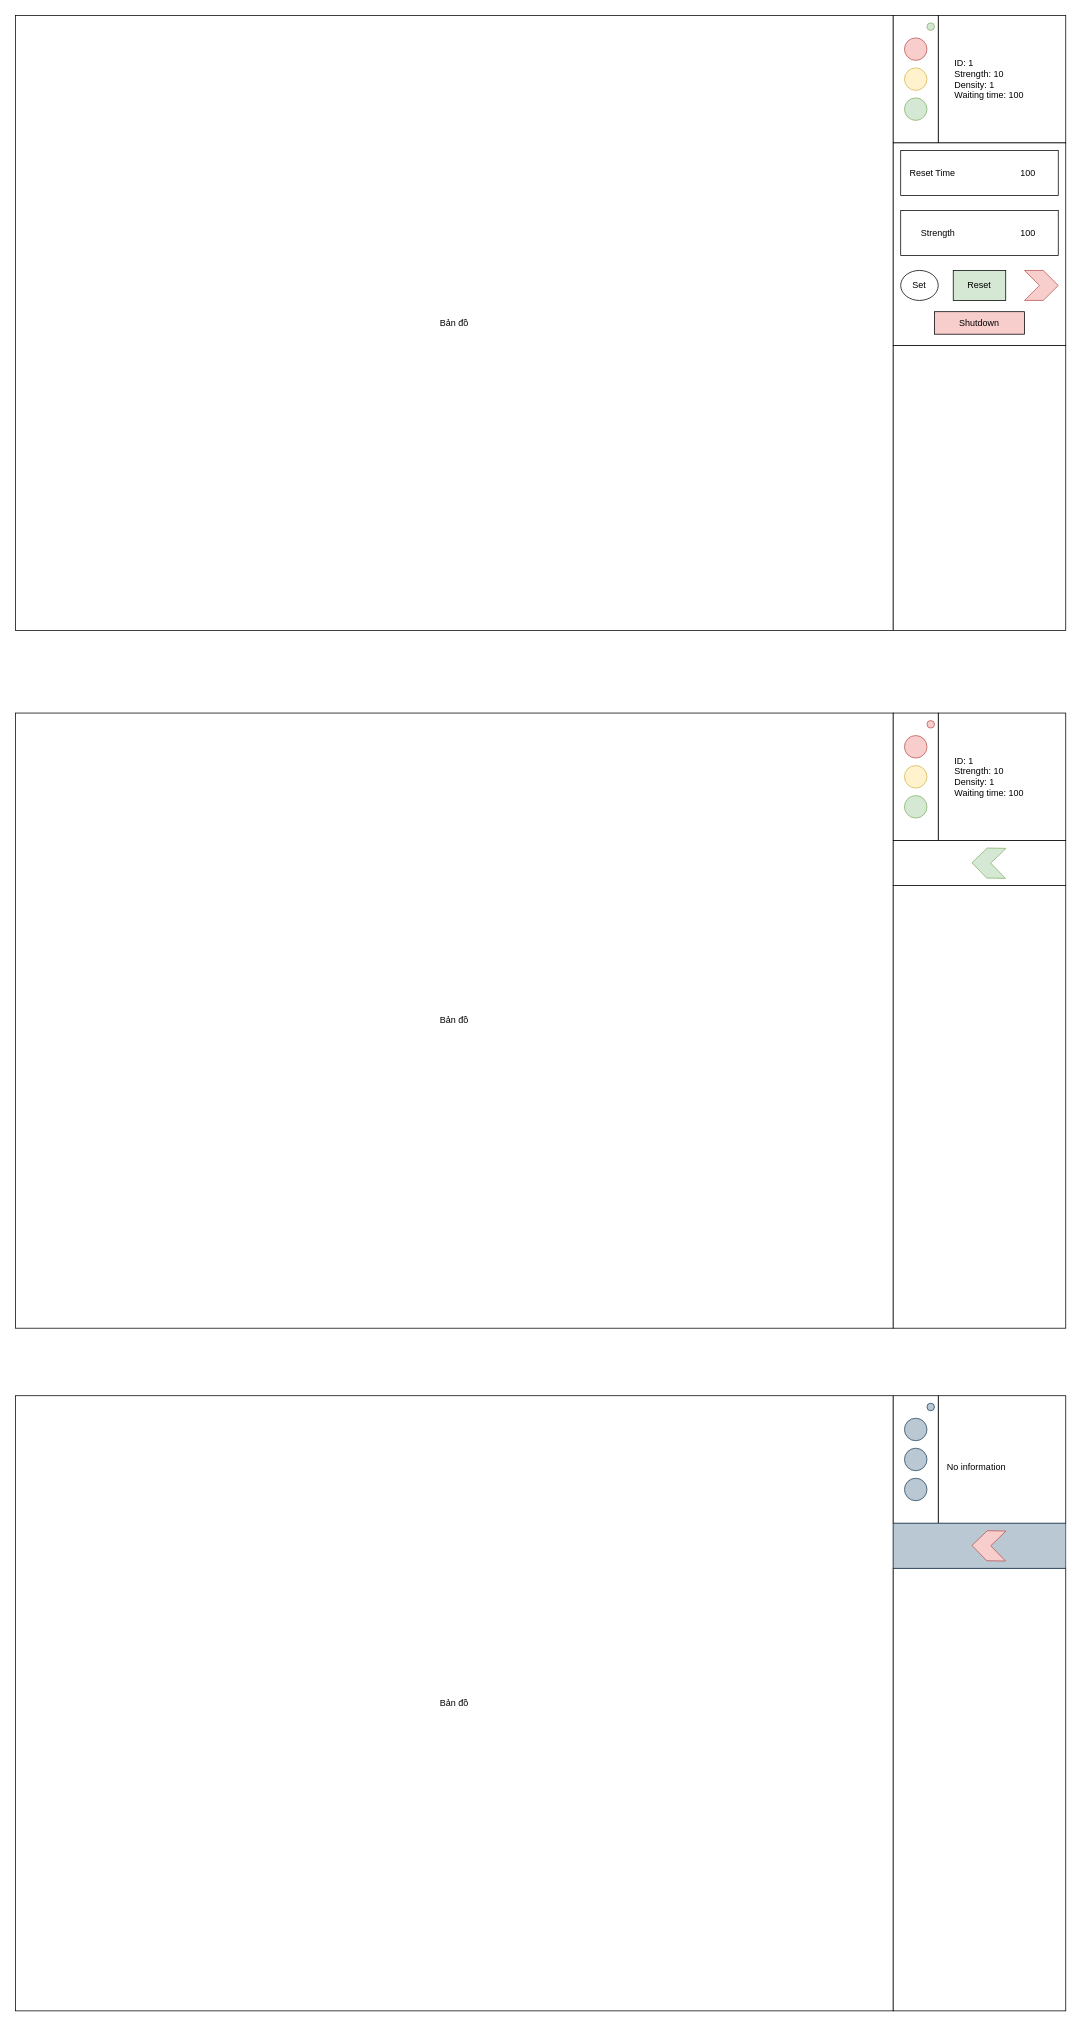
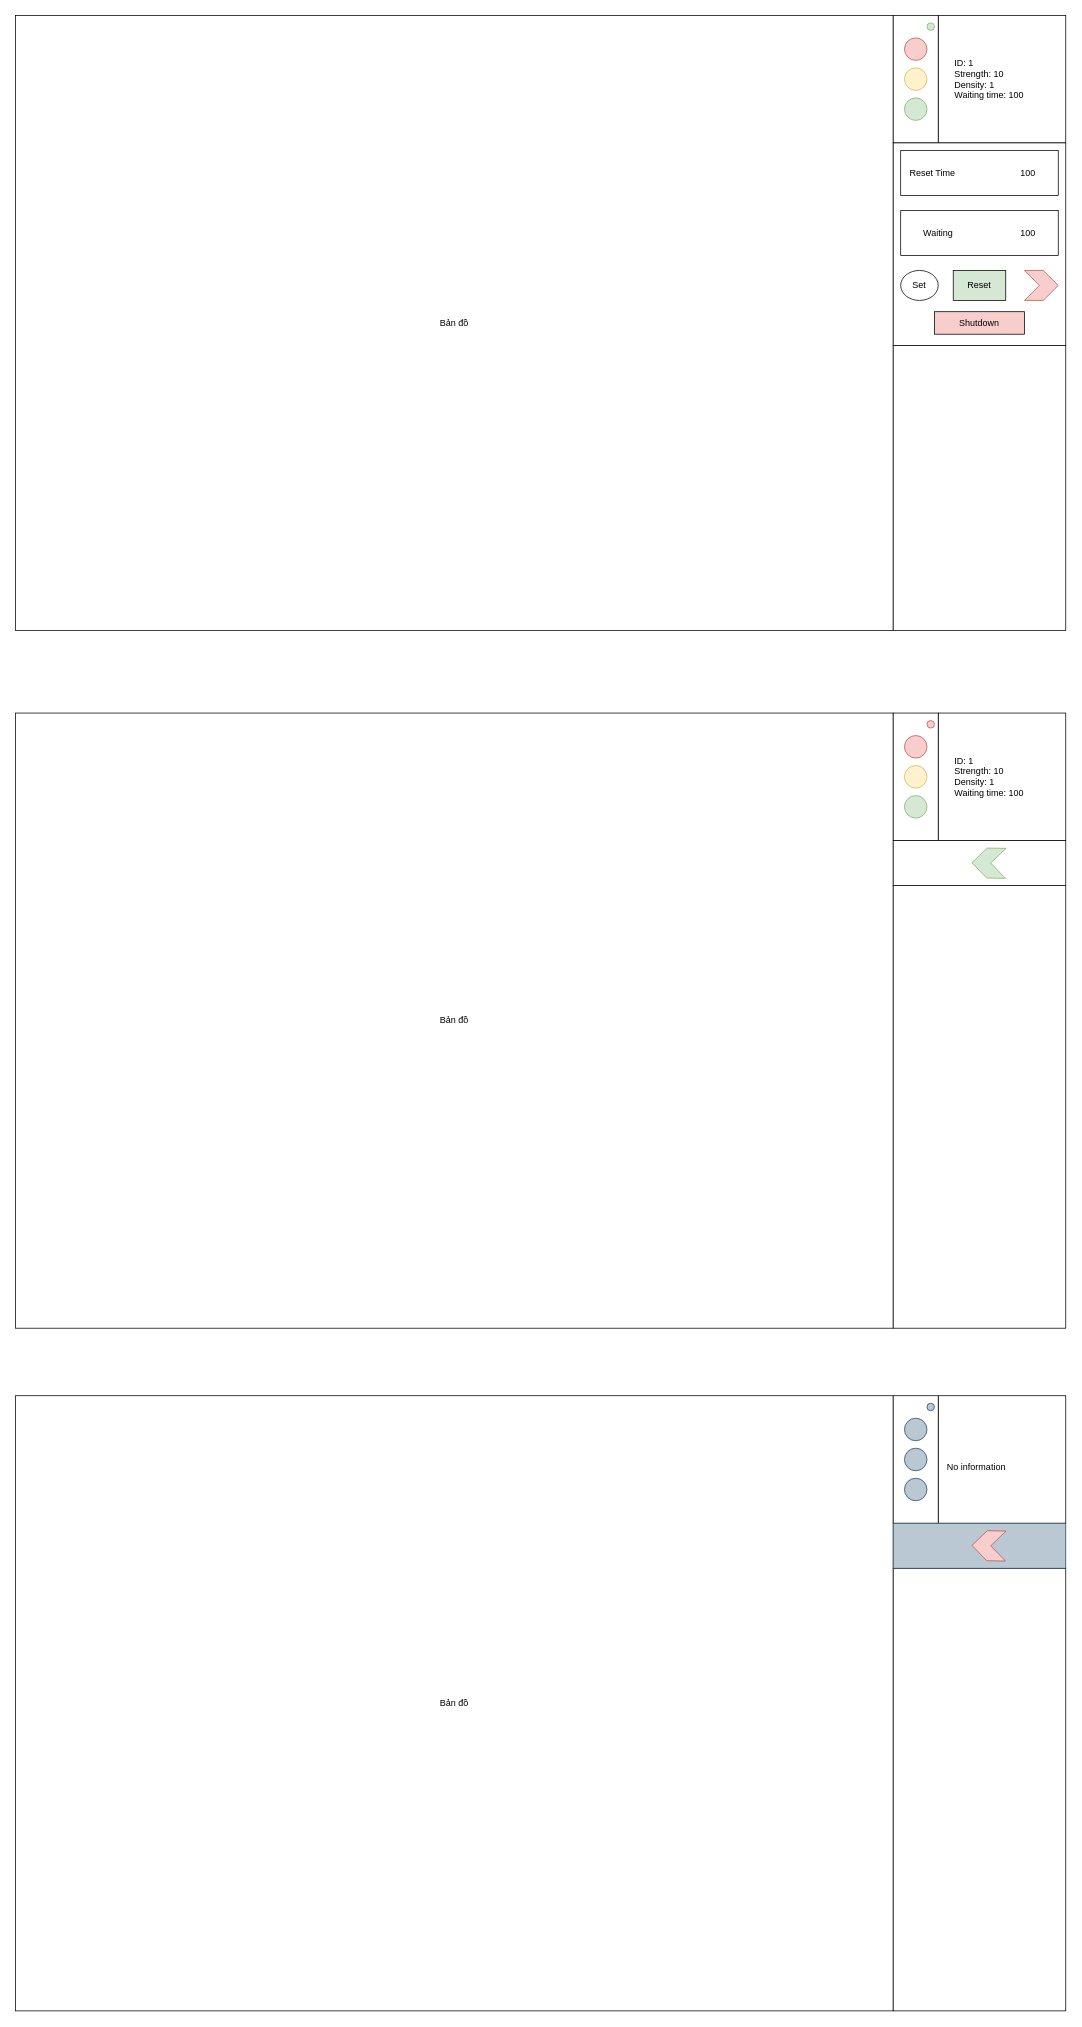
(938, 233) -> (938, 233)
